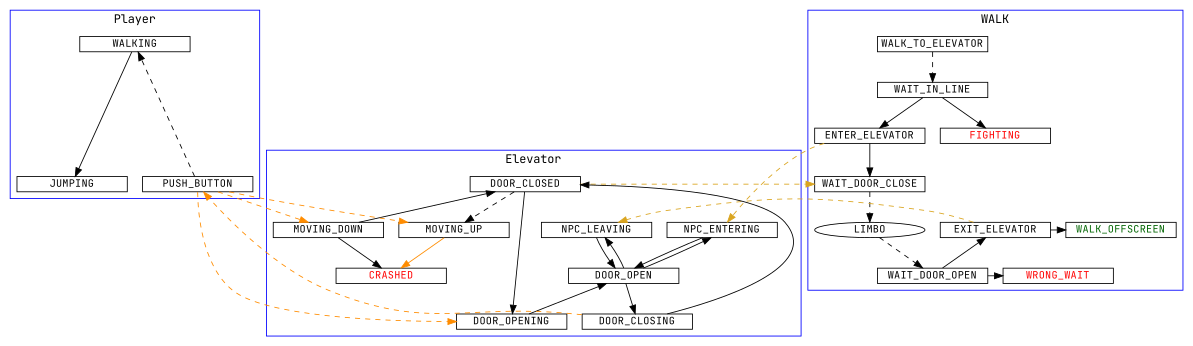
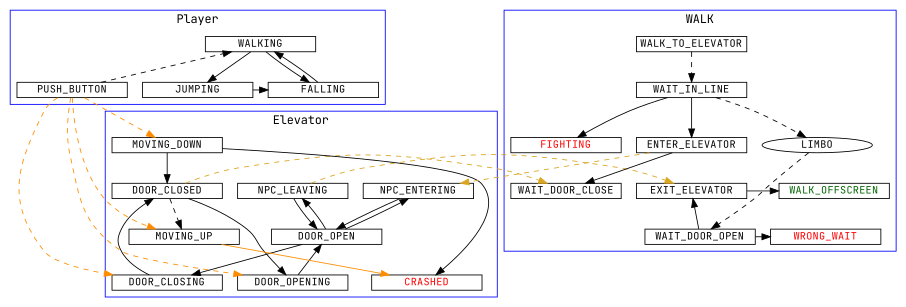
none -> (323, 90)
(870, 198) -> (758, 113)
(792, 199) -> (488, 155)
(378, 306) -> (21, 205)
